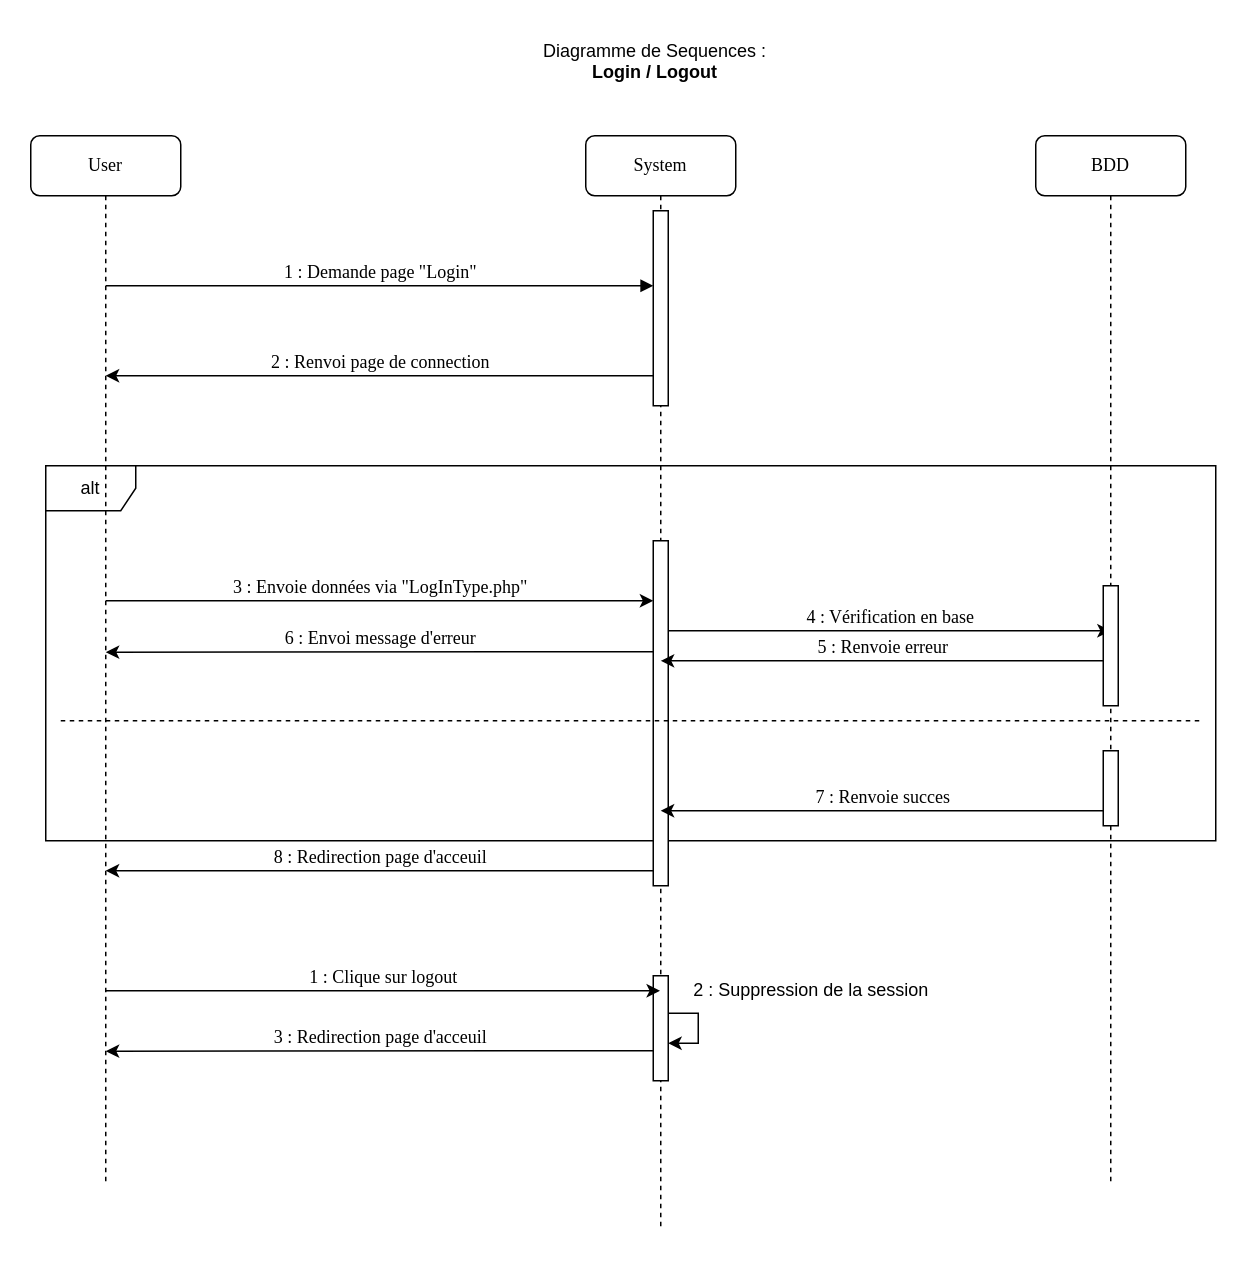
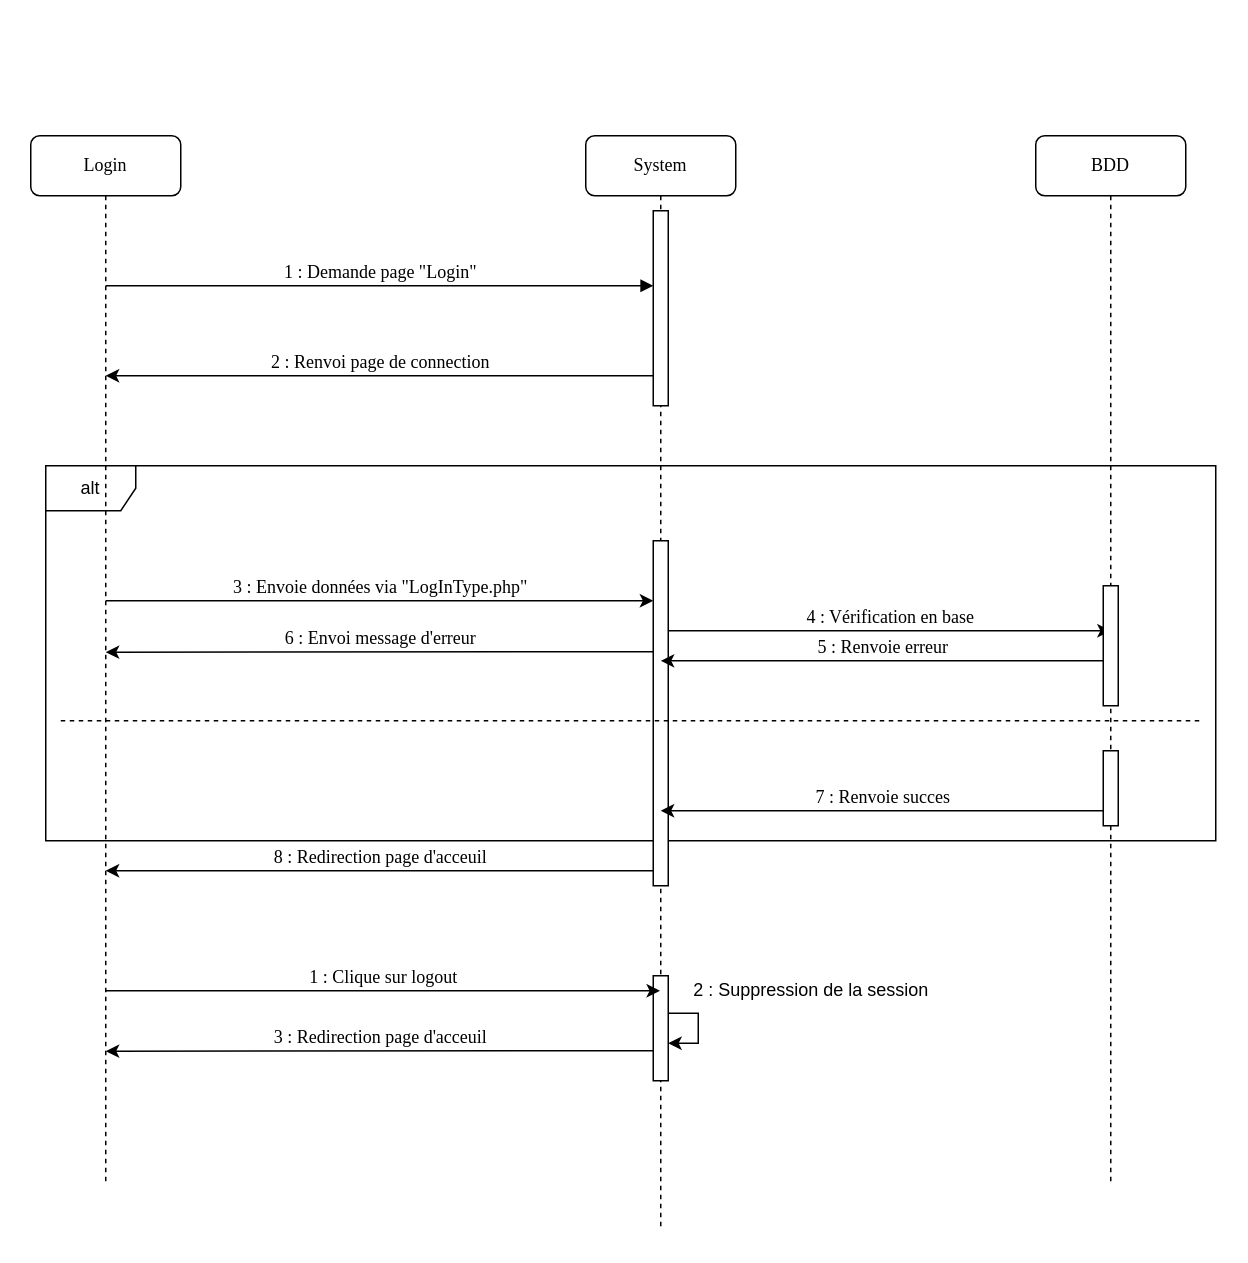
(676, 61) -> none
(106, 166) -> (106, 166)
